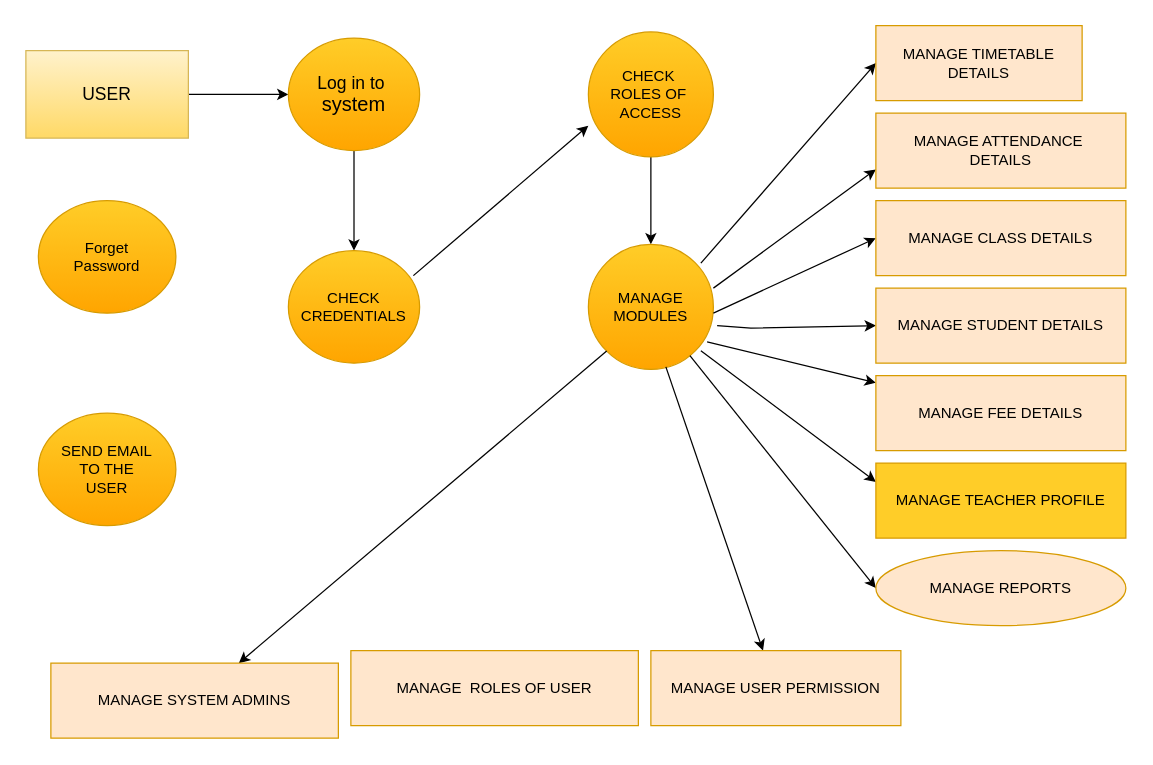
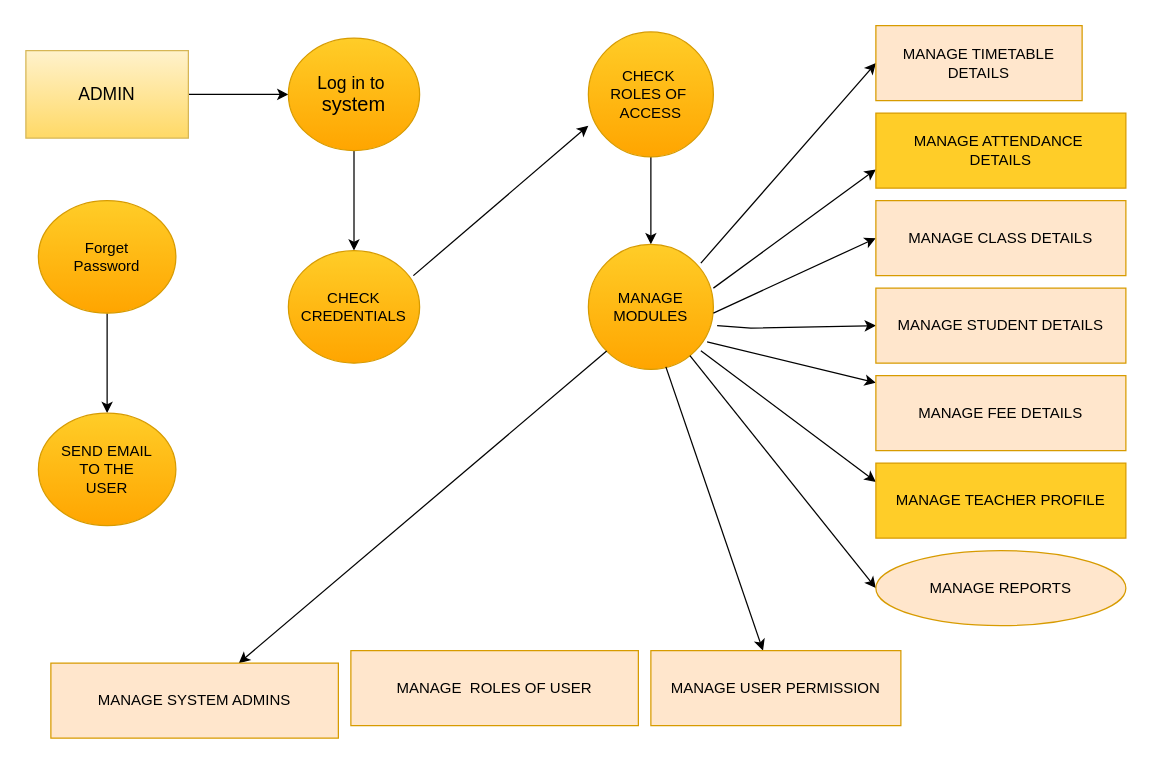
(107, 94) -> (107, 94)
(1001, 151) -> (1001, 151)
none -> (107, 359)
